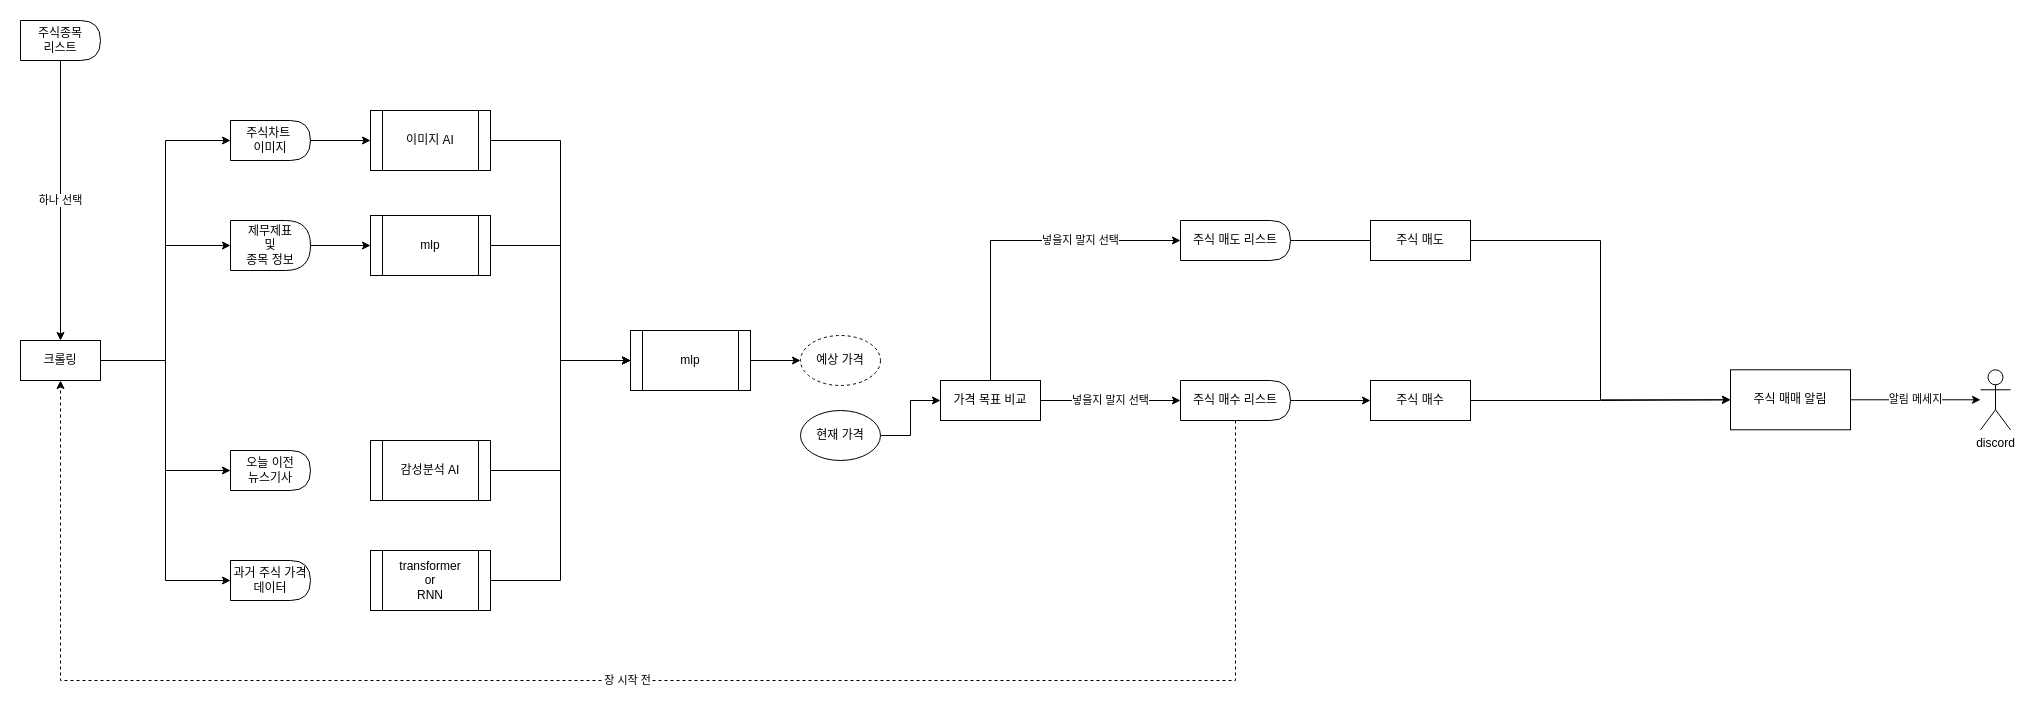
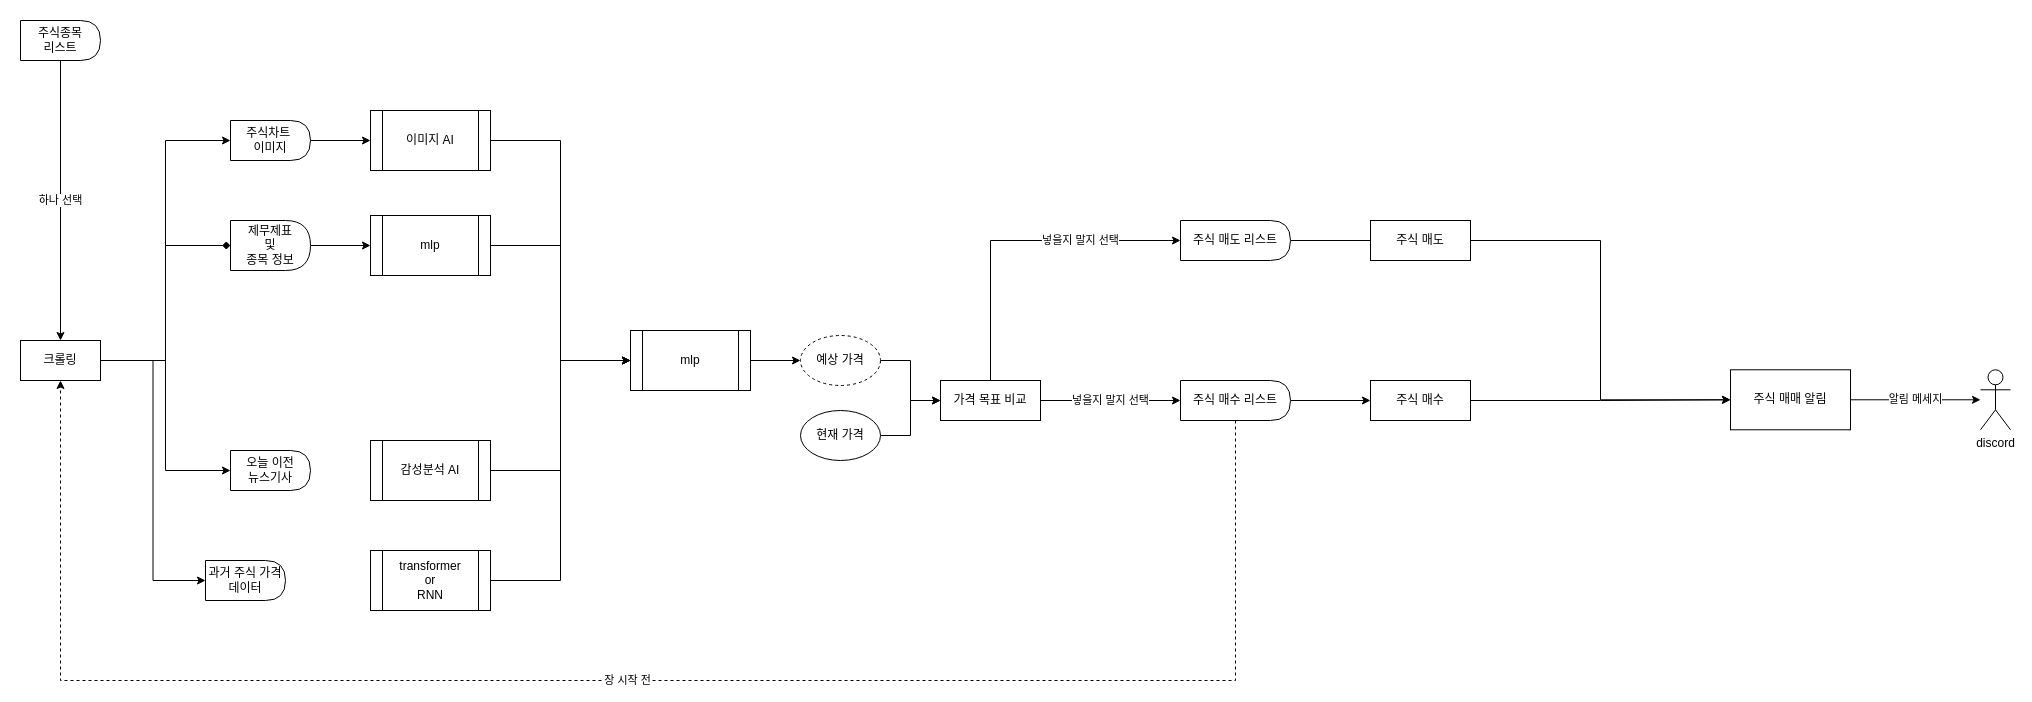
(222, 246) -> (221, 246)
none -> (911, 365)
(271, 581) -> (246, 581)
